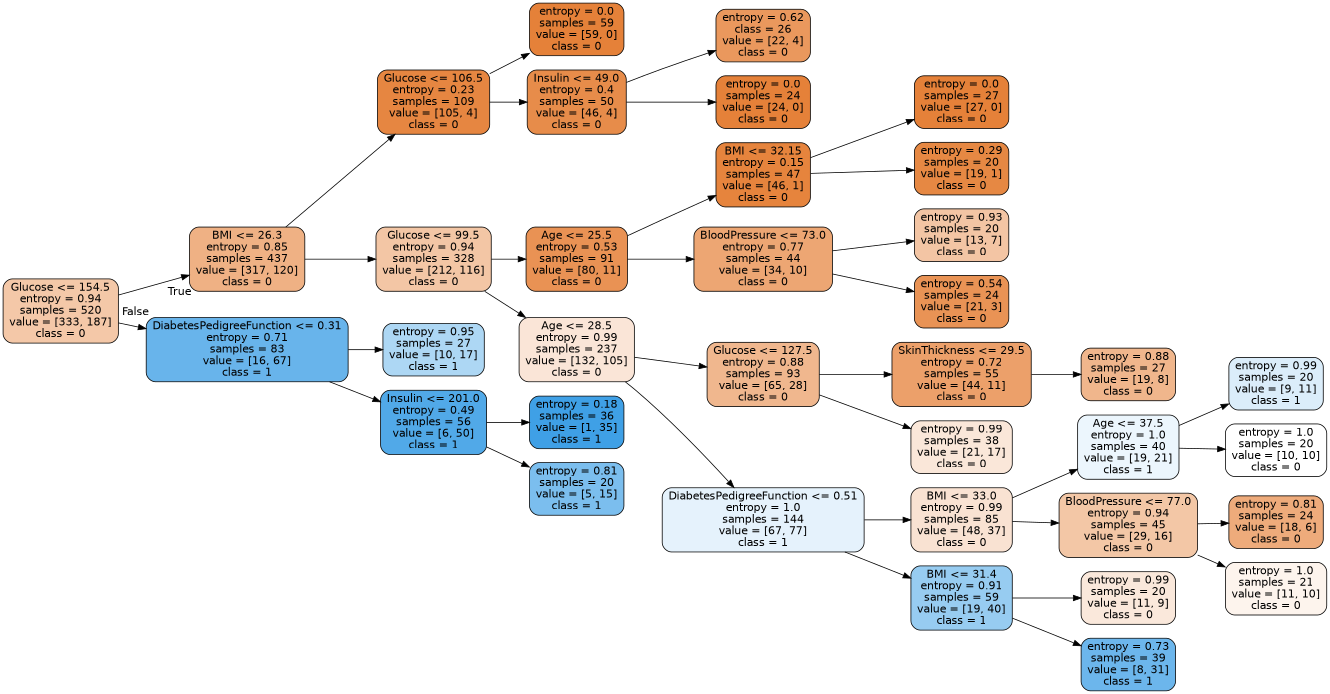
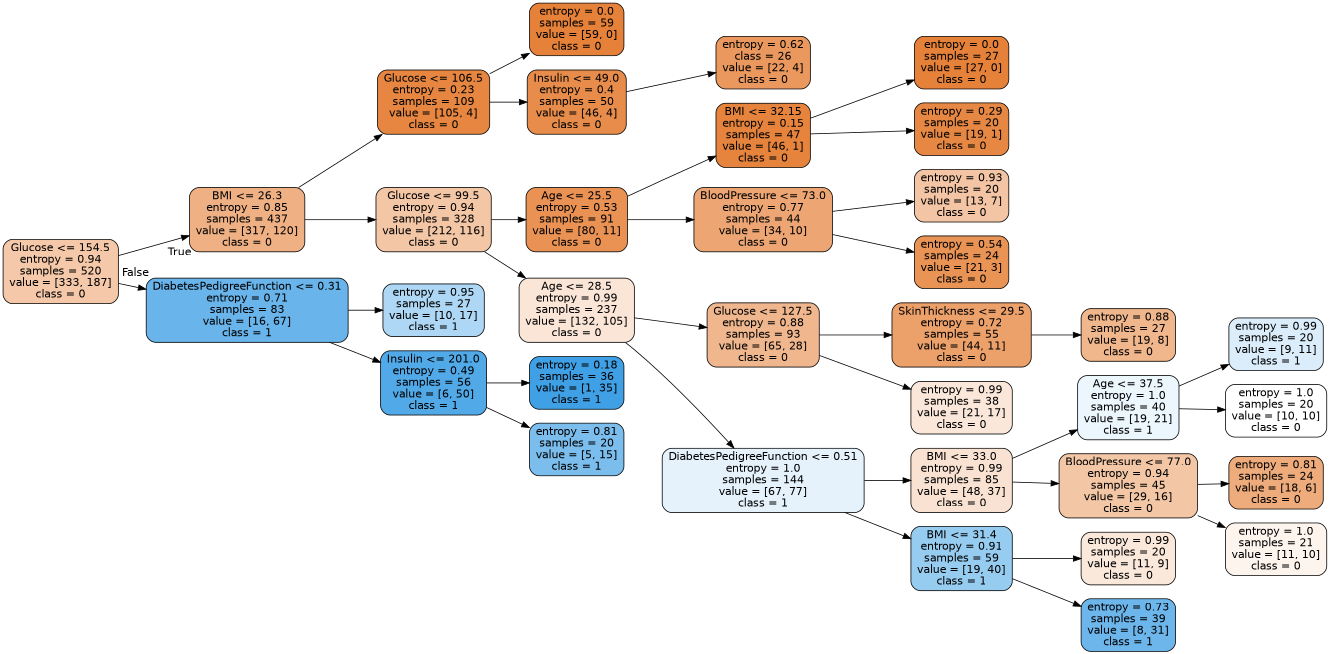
(763, 102) -> none
